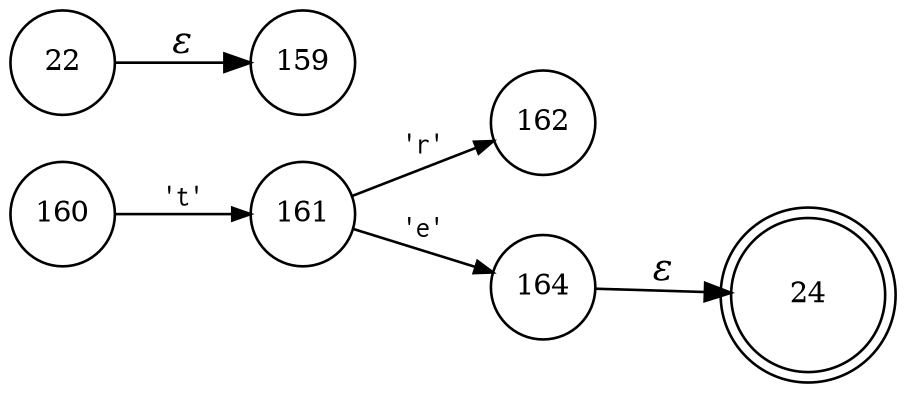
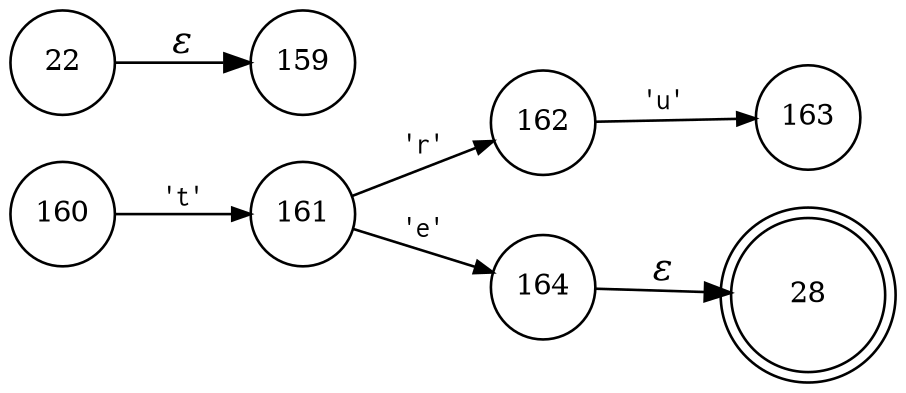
none -> (808, 118)
(808, 295) -> (808, 295)
